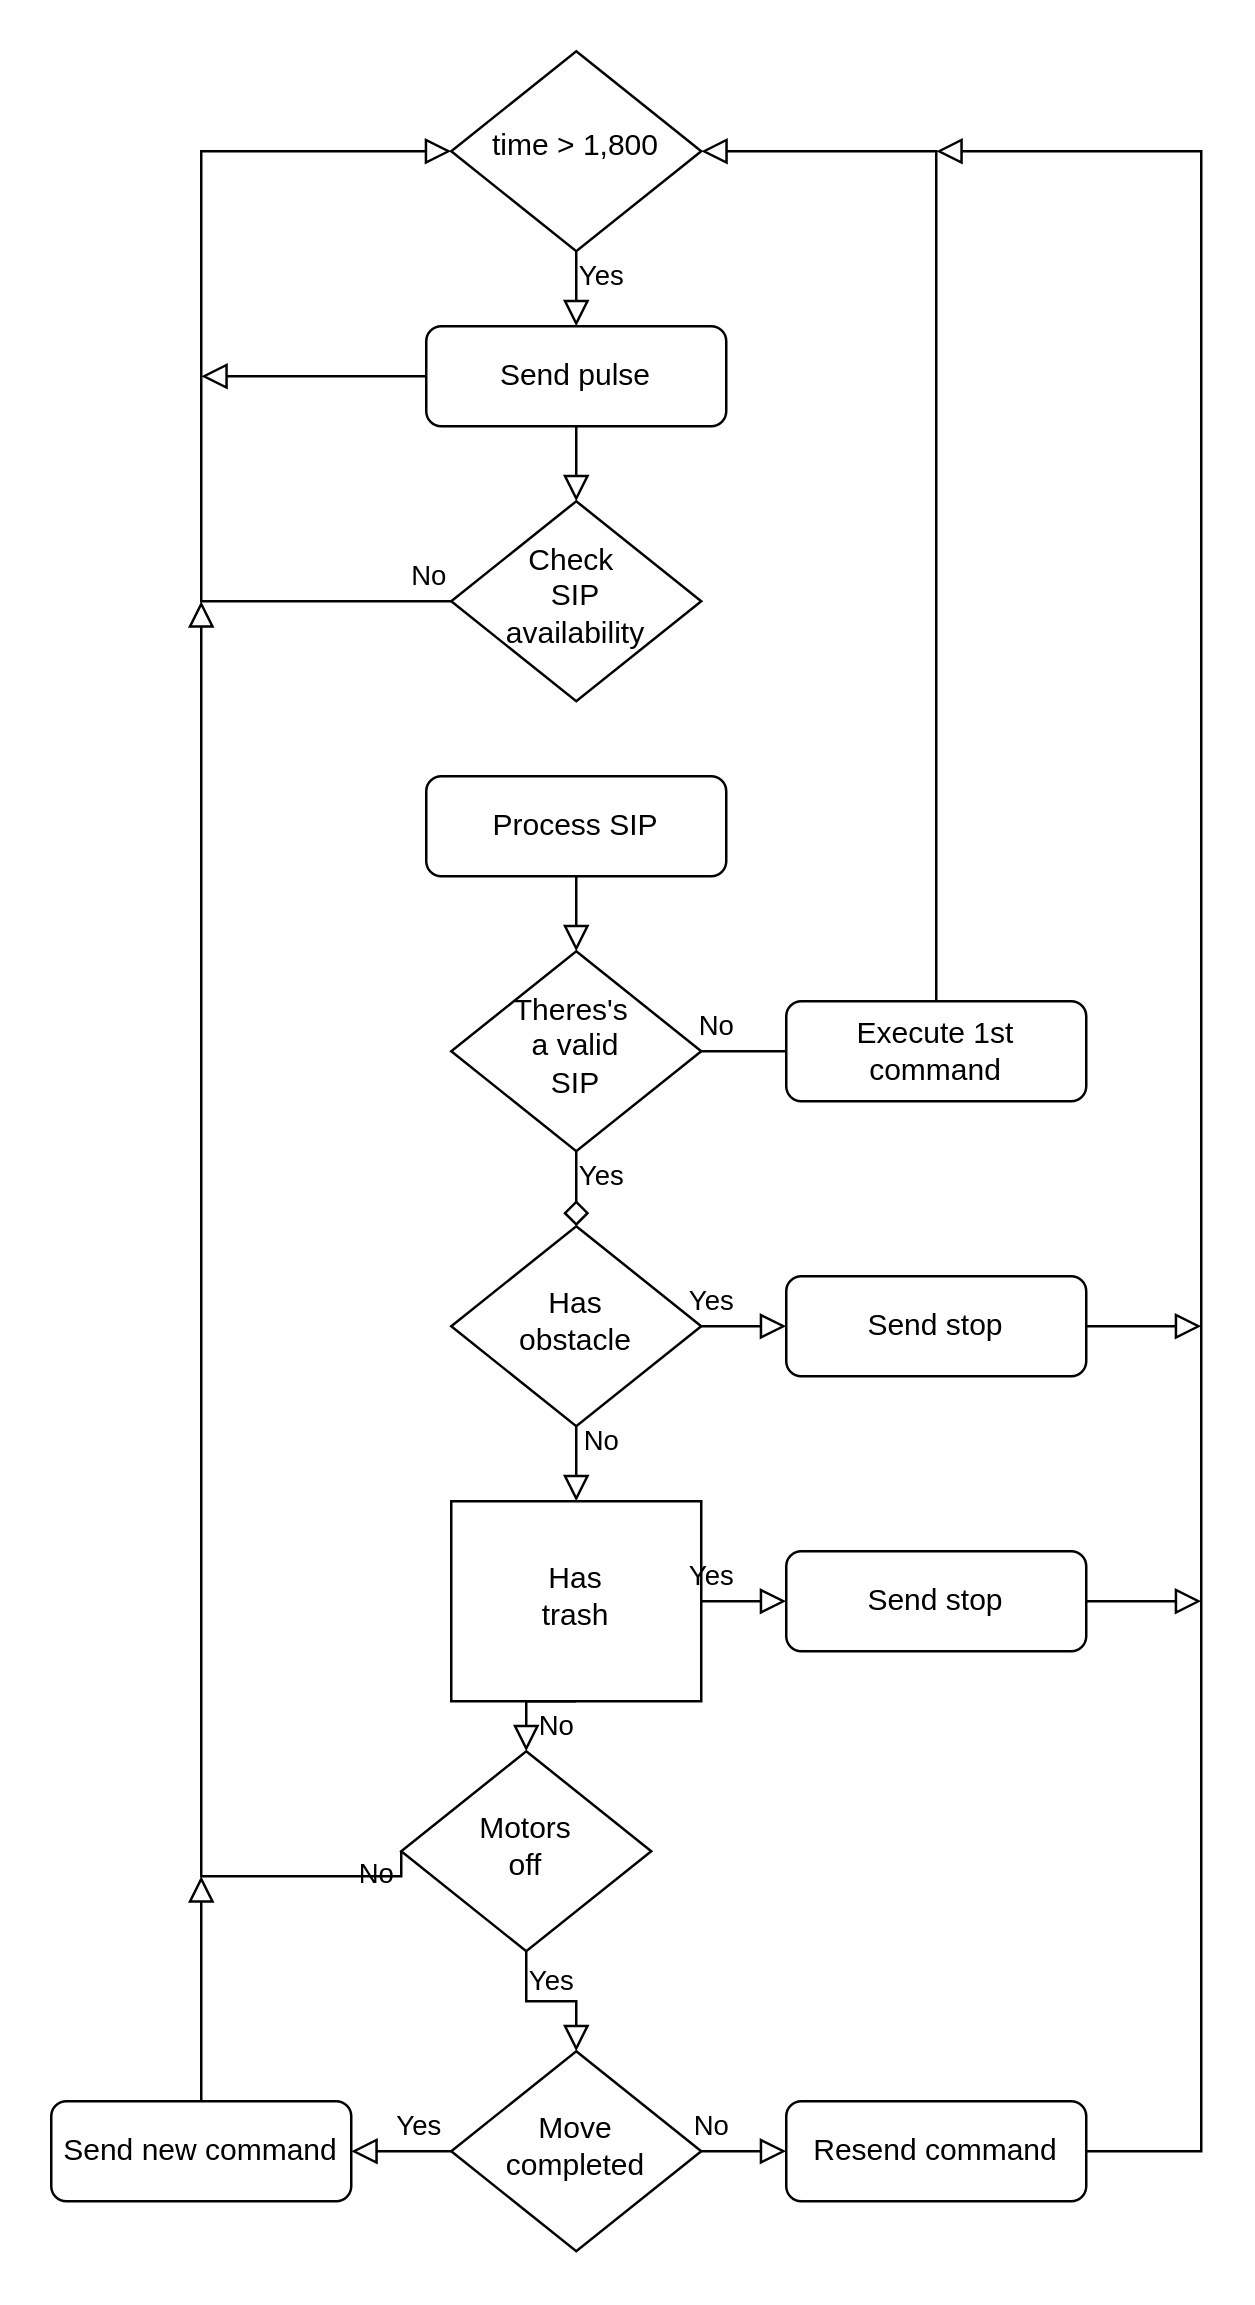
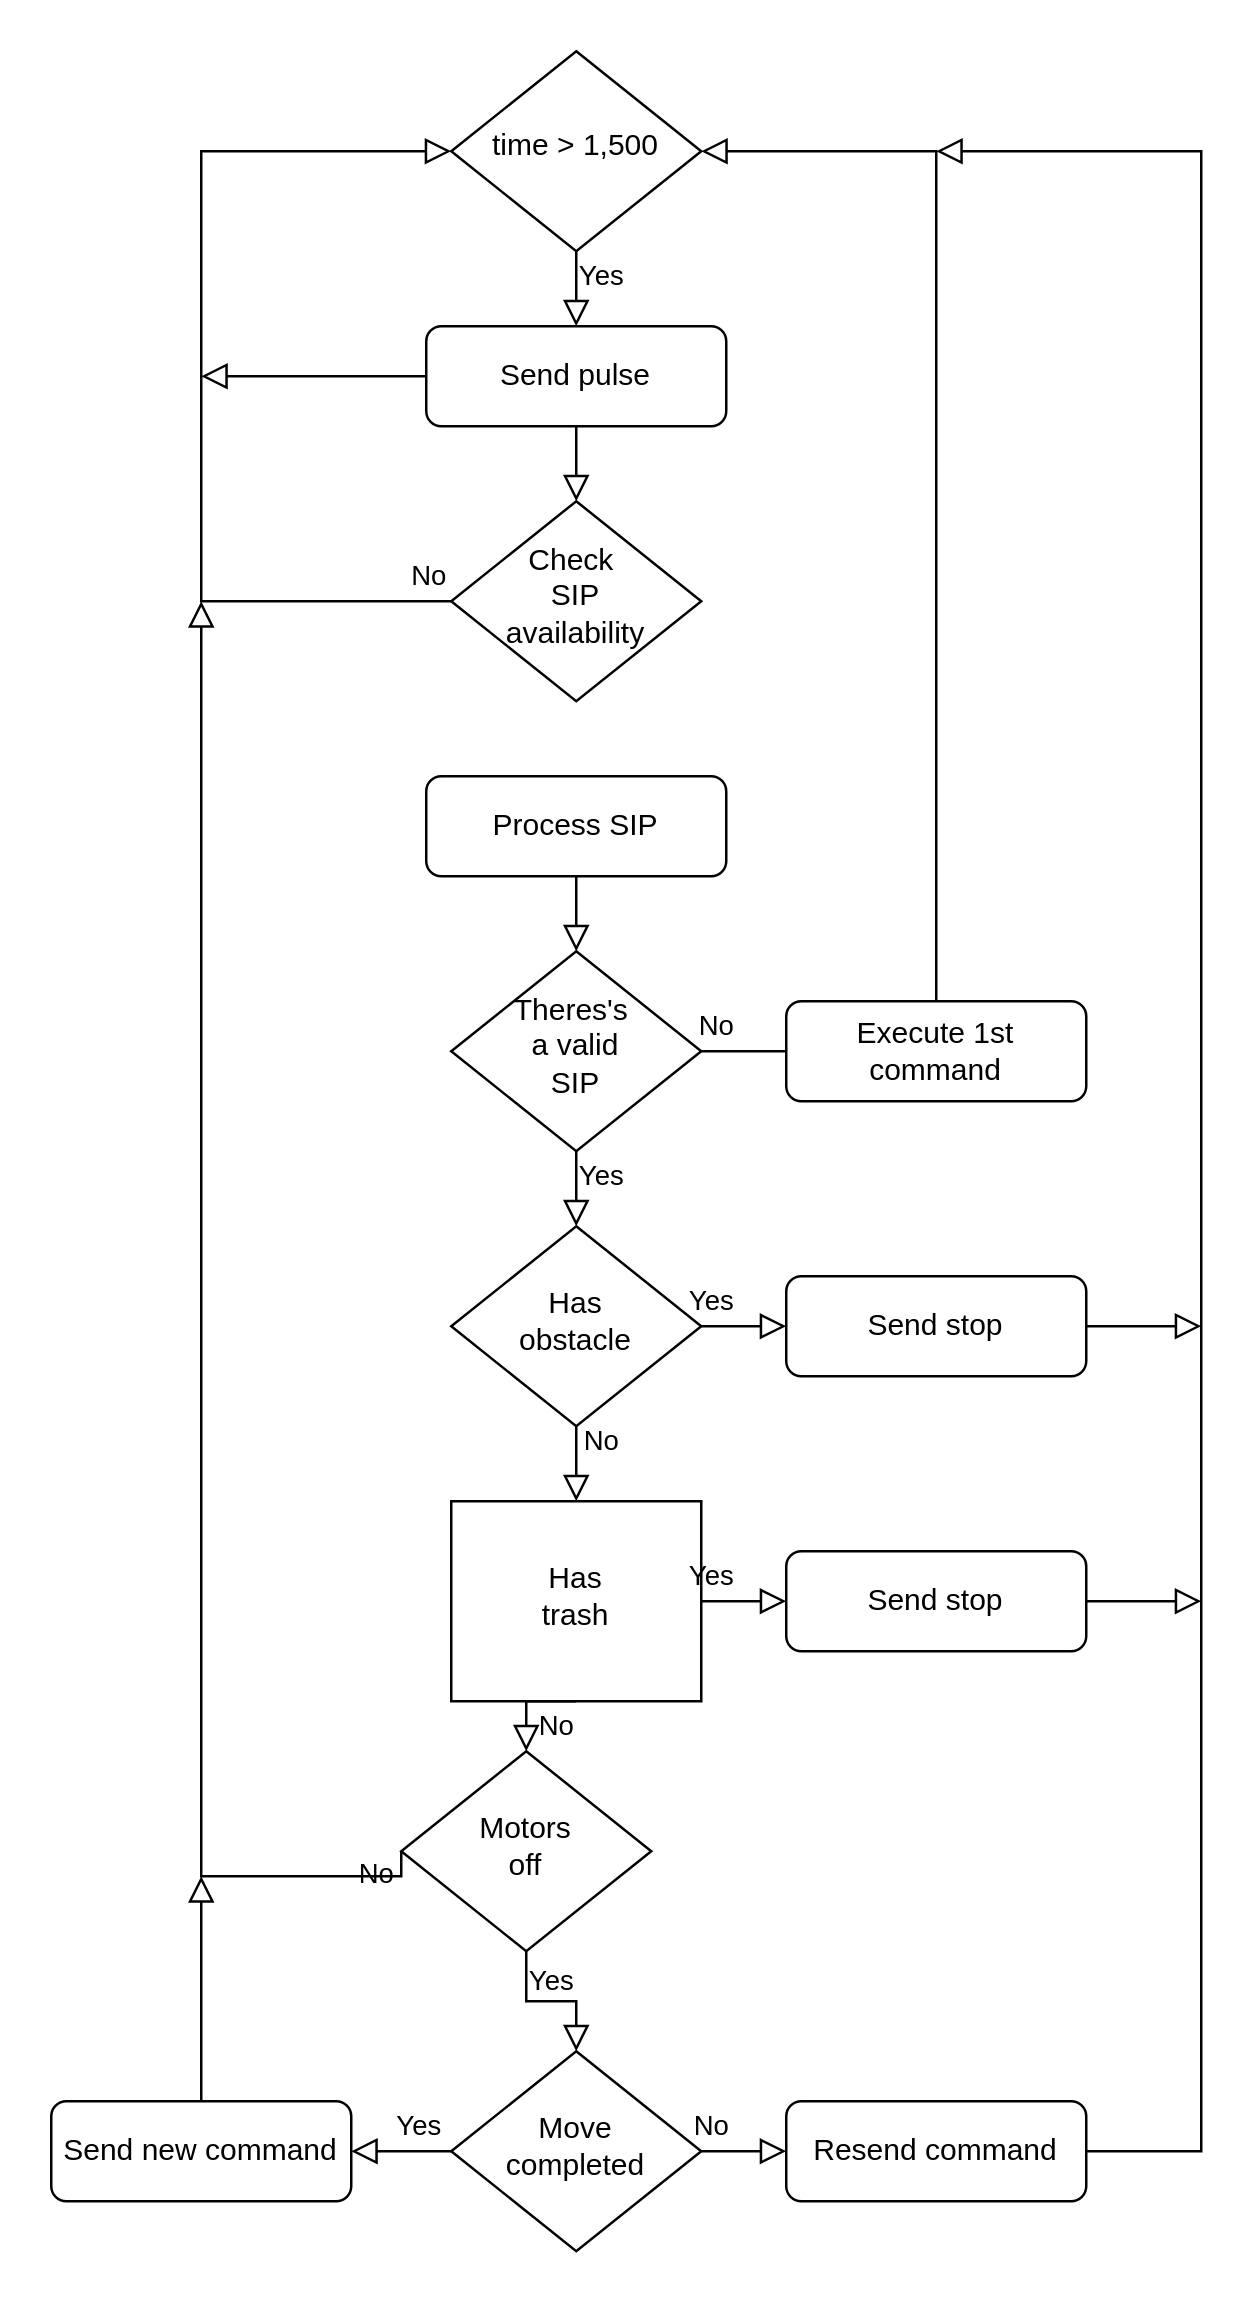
(576, 146) -> (576, 146)
(576, 1200) -> (576, 1199)
